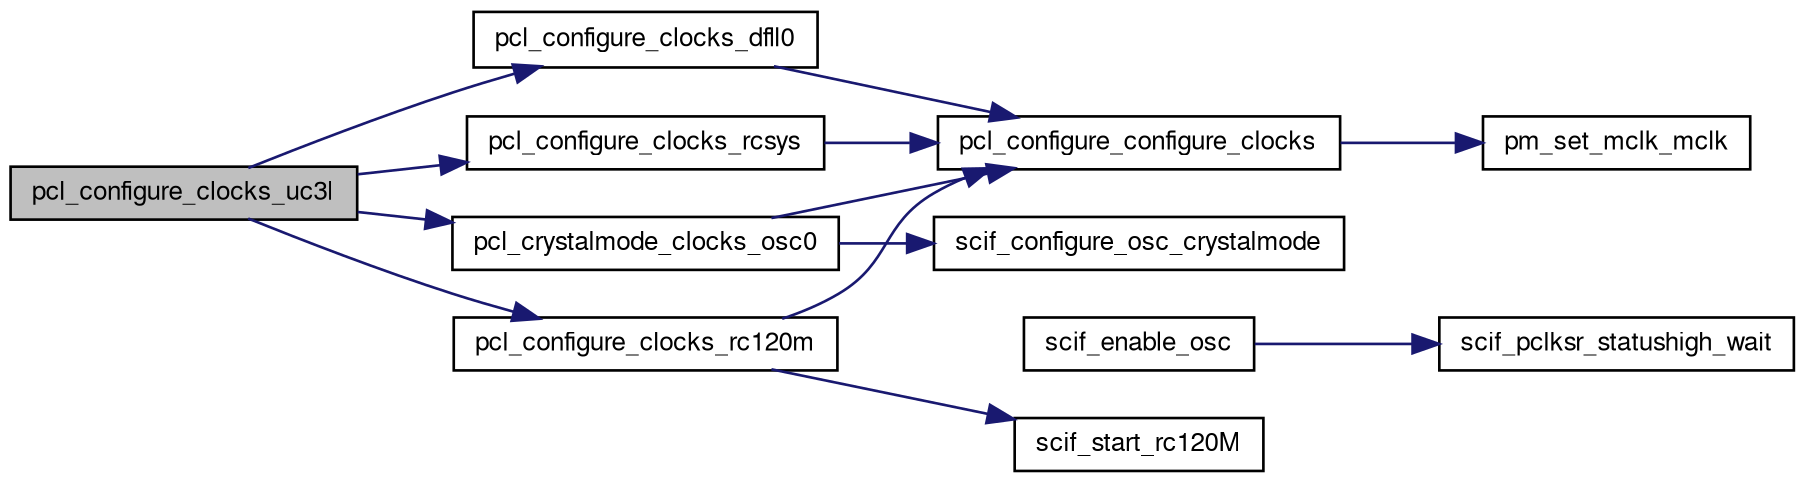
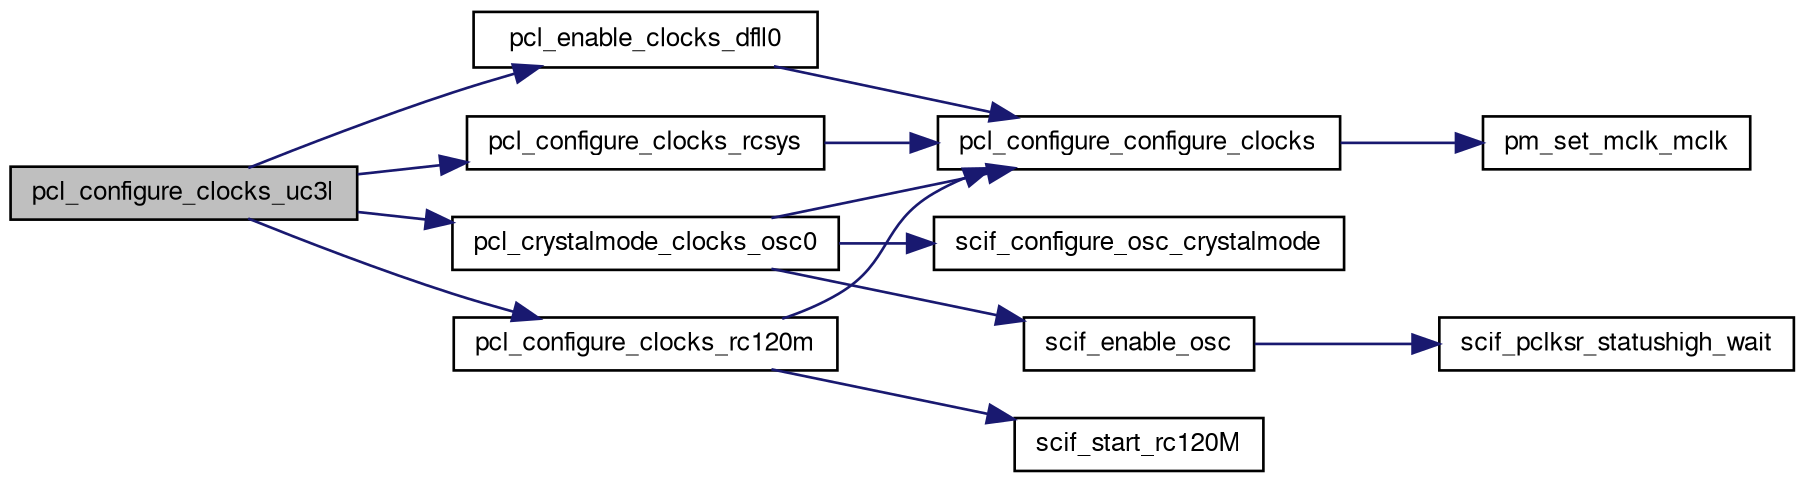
(646, 40) -> (646, 40)
none -> (884, 292)
